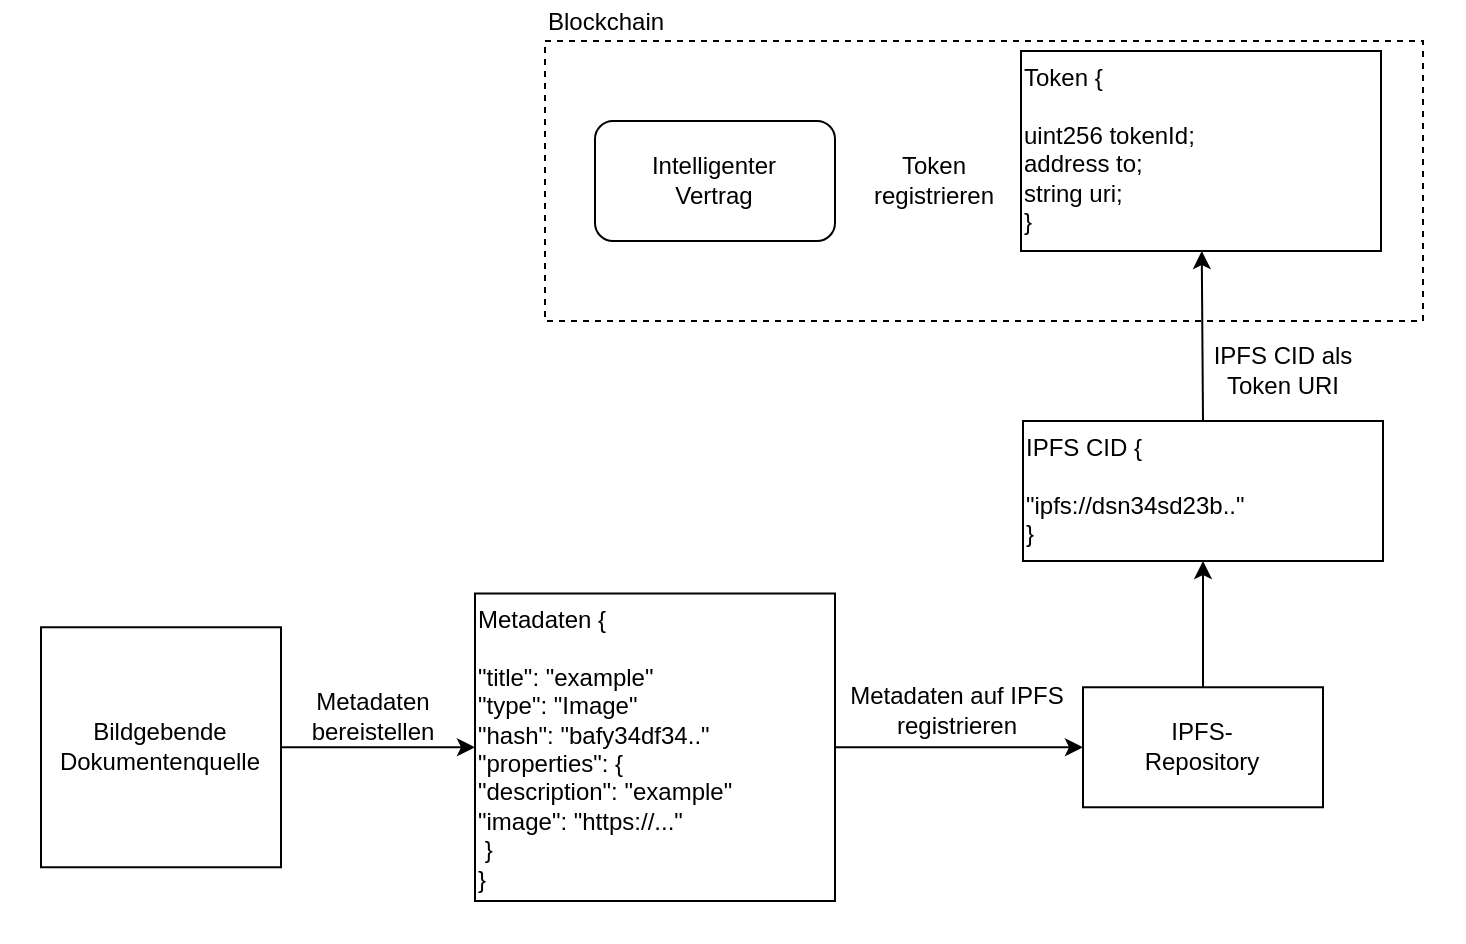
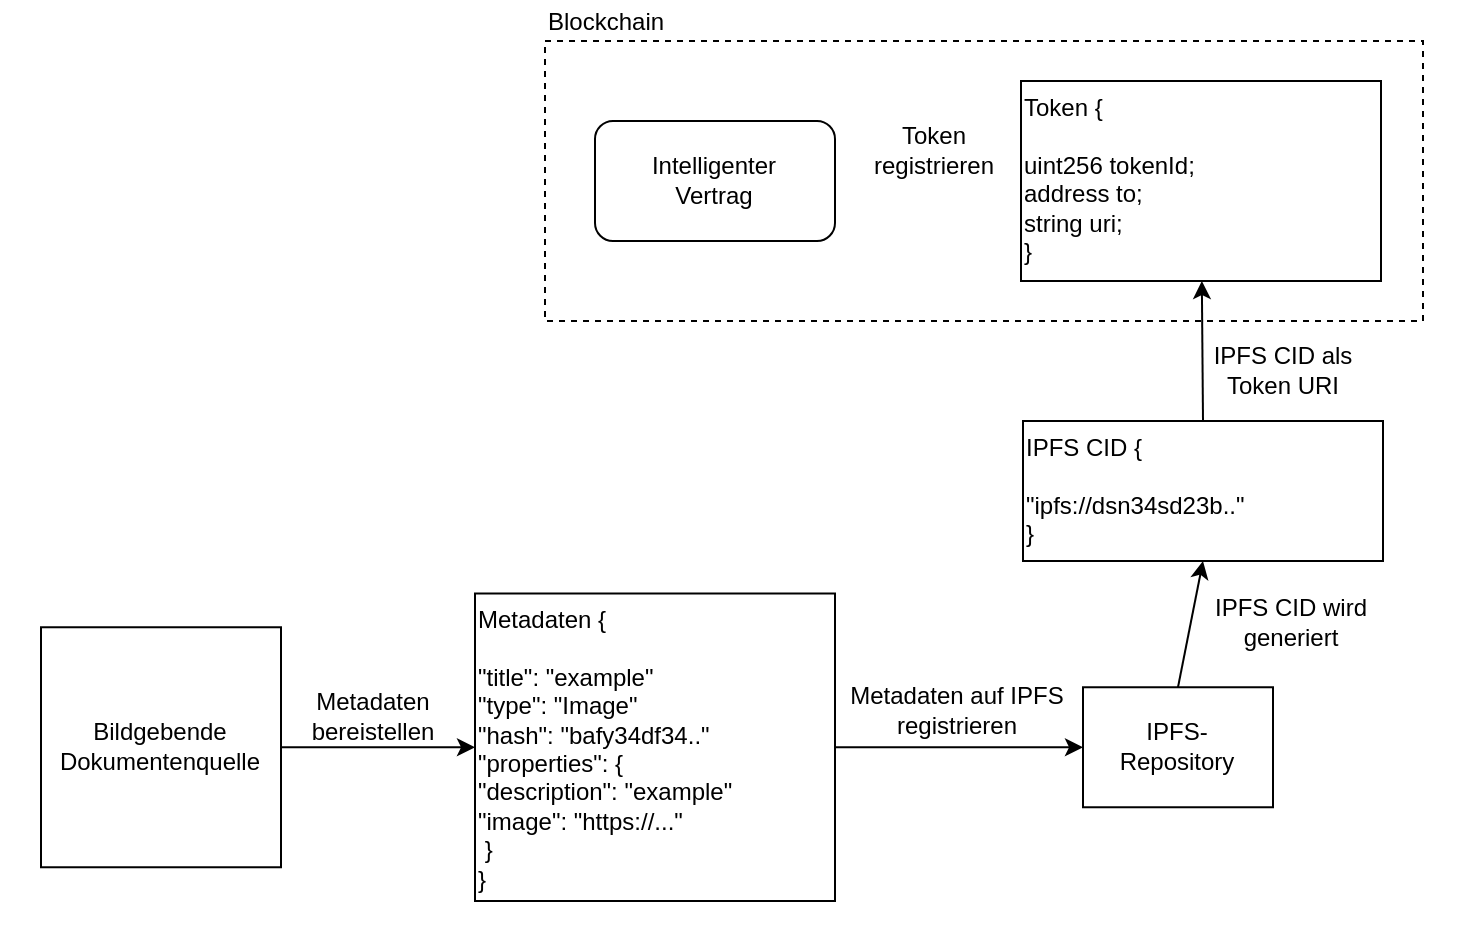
(1201, 151) -> (1201, 181)
(935, 181) -> (935, 151)
none -> (1292, 624)
(1203, 747) -> (1178, 747)
